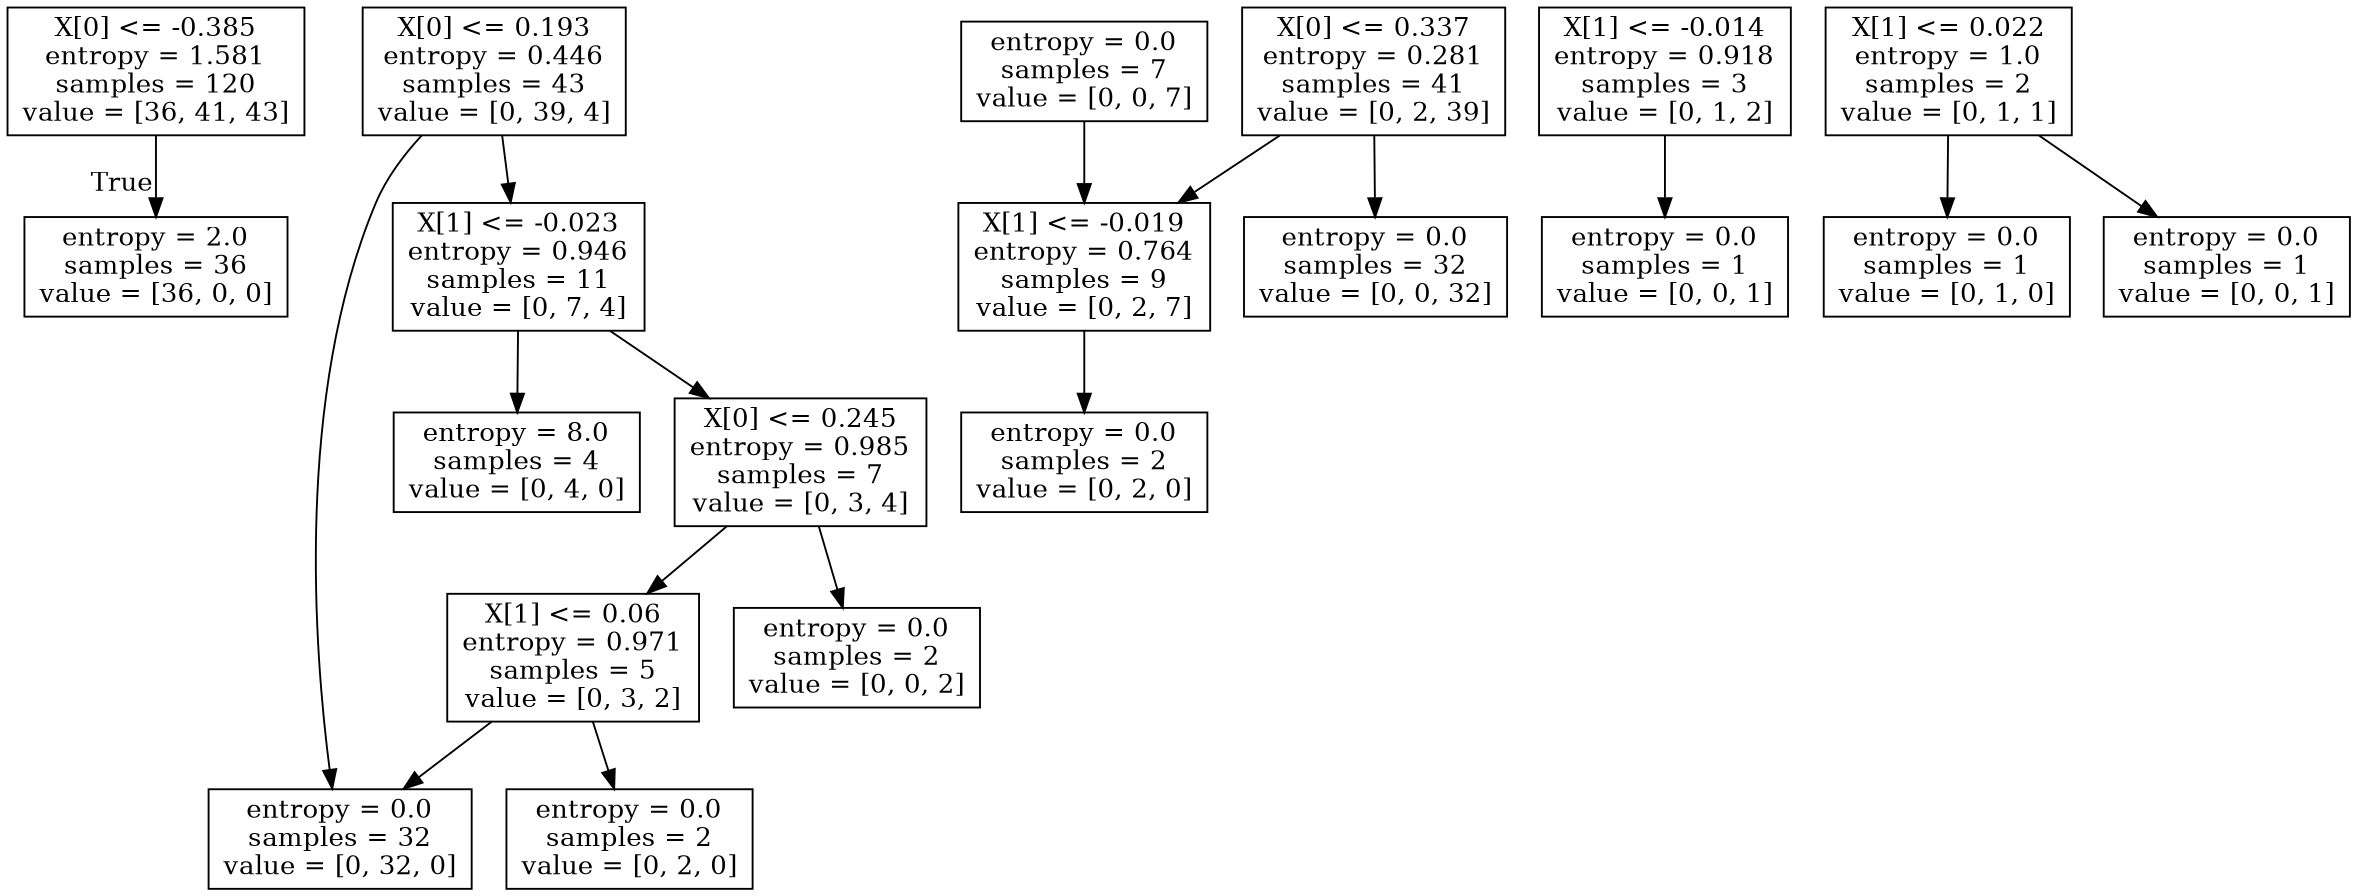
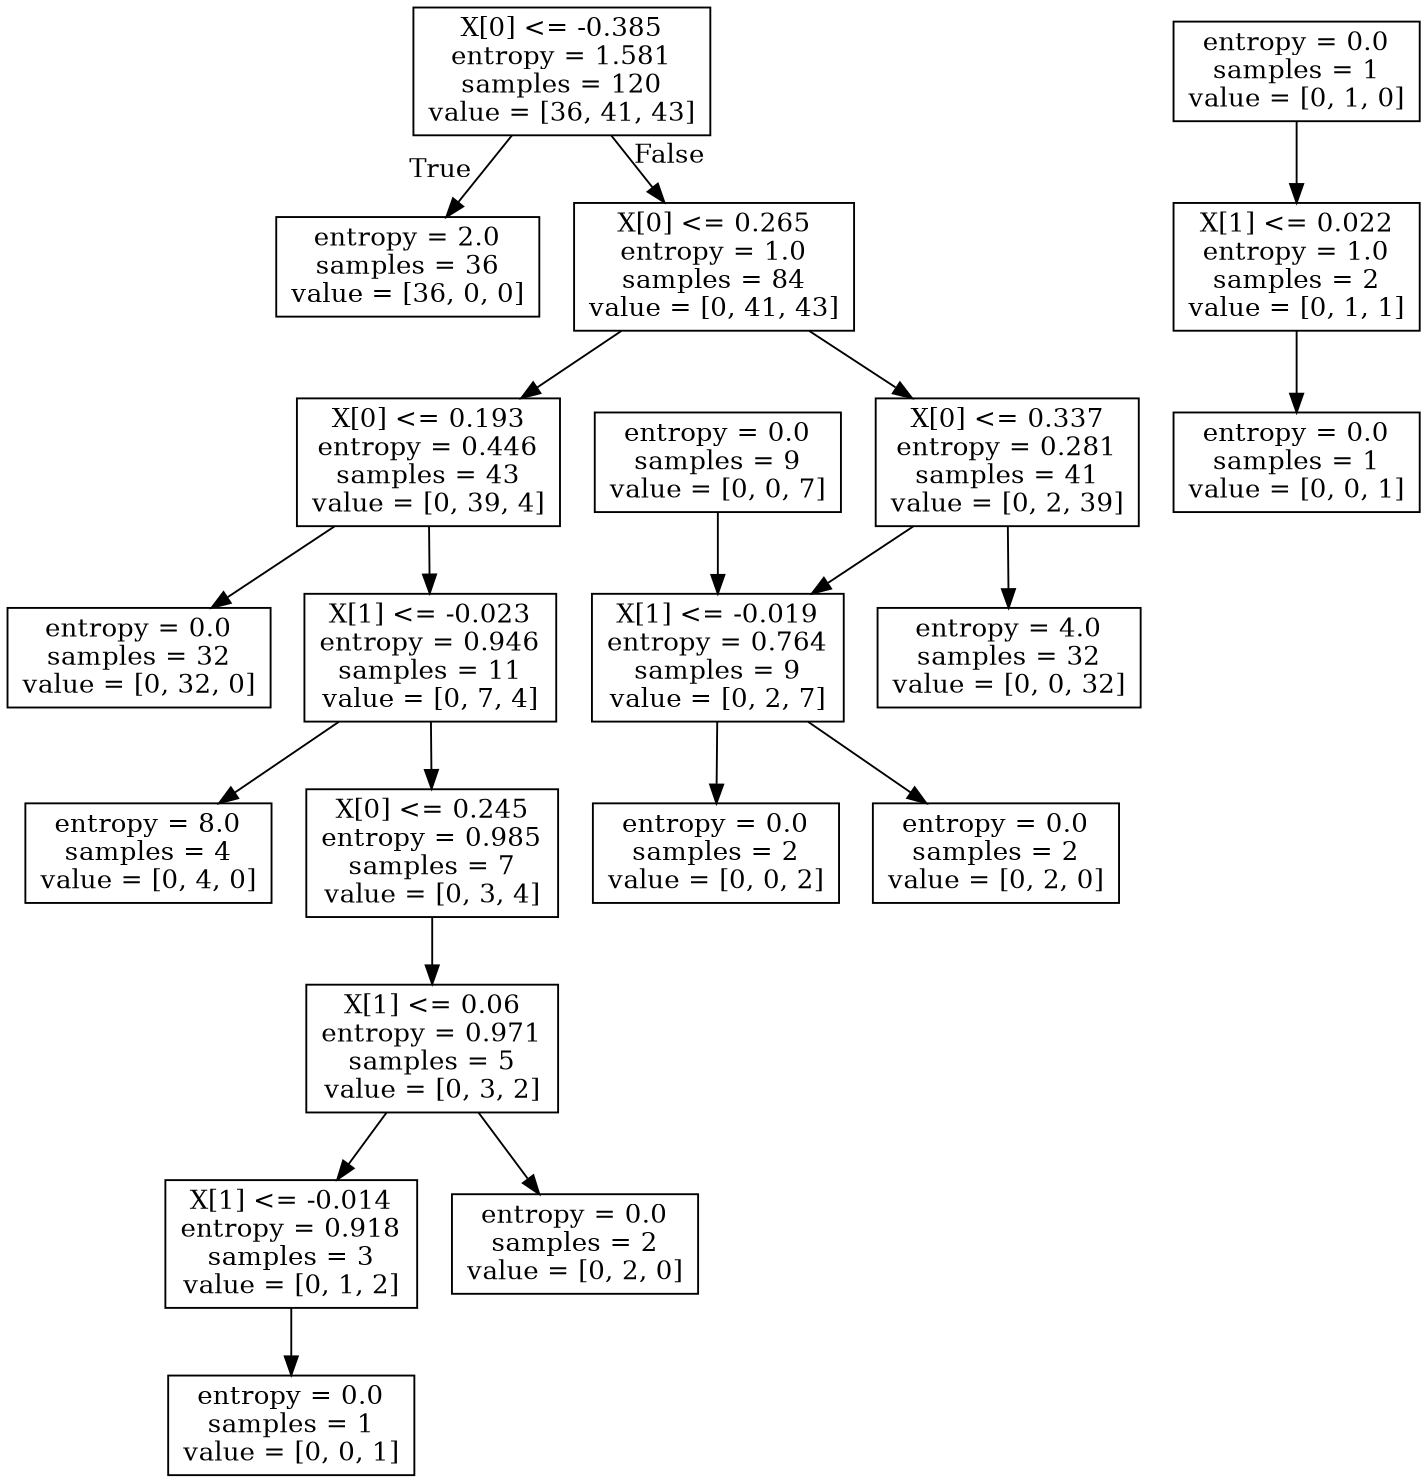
(1084, 71) -> (718, 462)
(1948, 167) -> (1297, 153)
none -> (714, 267)
(1376, 267) -> (1009, 658)
(828, 558) -> (717, 753)
(455, 750) -> (368, 1138)
